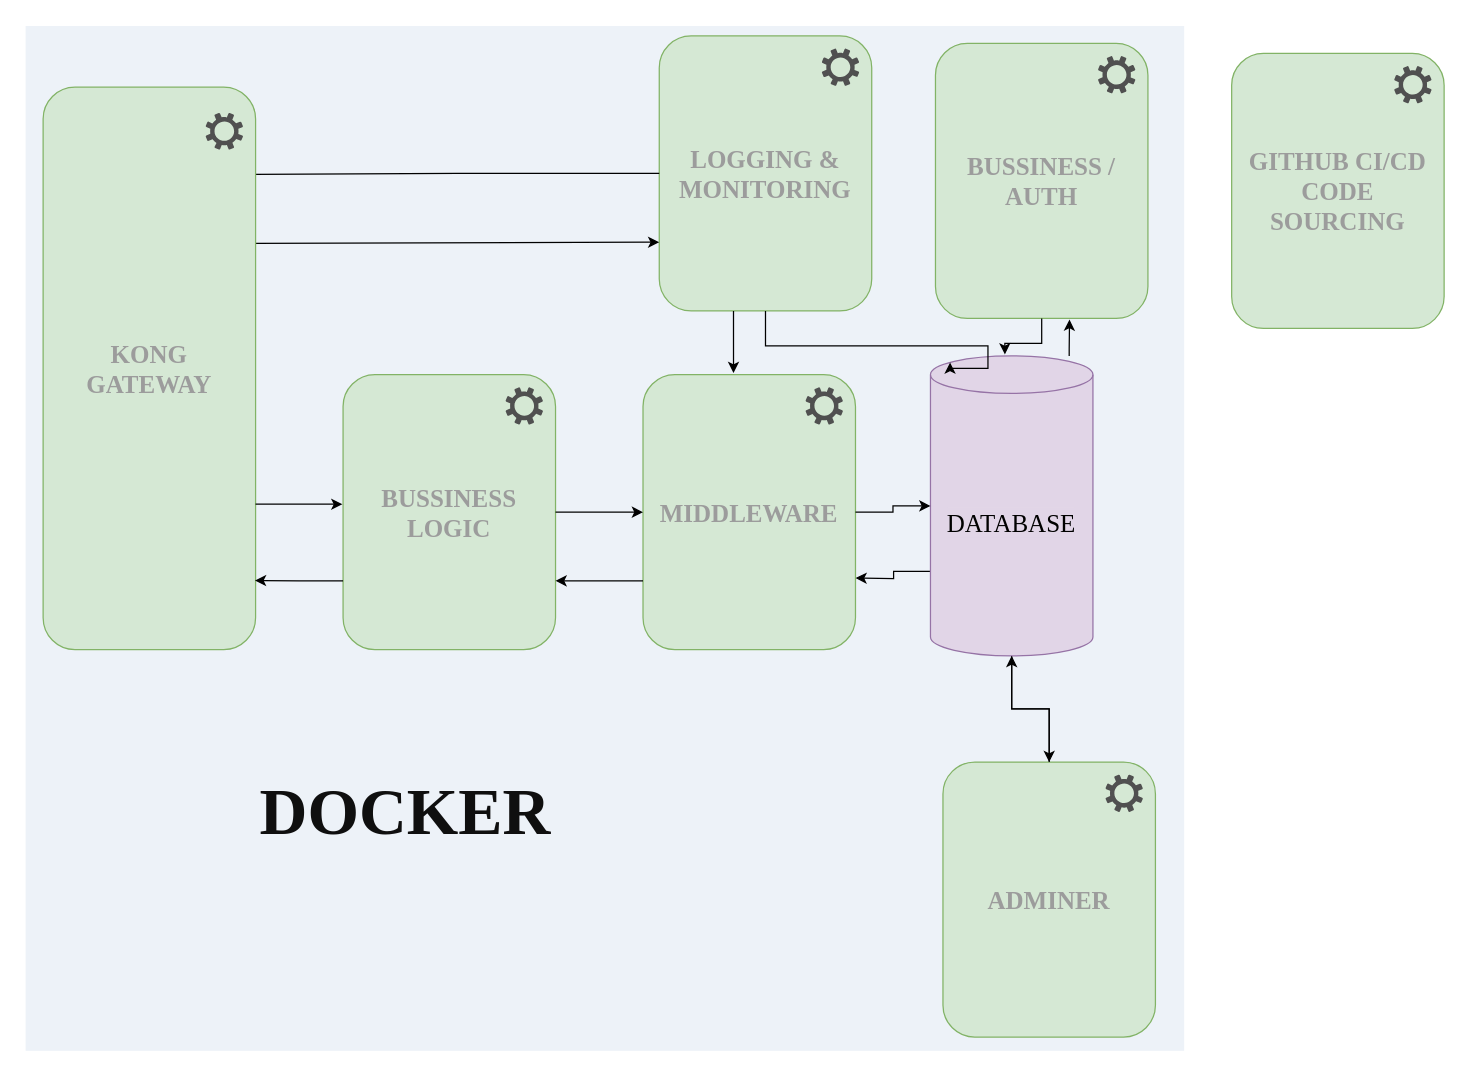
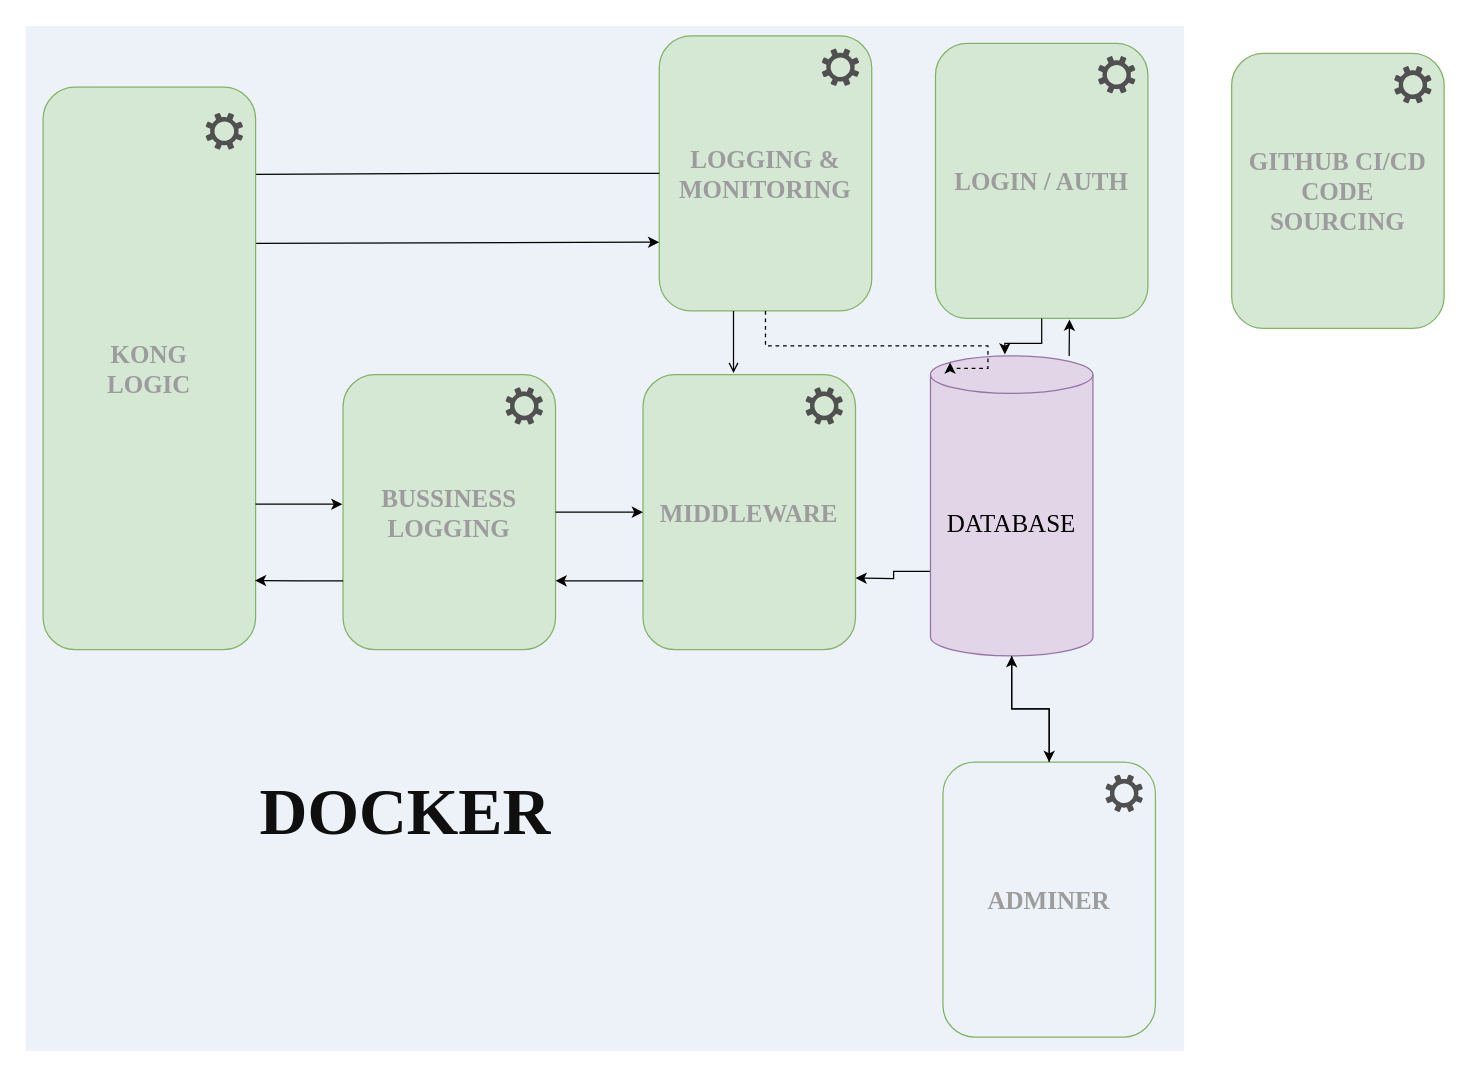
(1042, 181) -> (1042, 181)
(889, 346) -> (889, 346)
(734, 363) -> (734, 365)
(149, 368) -> (149, 368)
(449, 512) -> (449, 512)
(892, 512) -> none
(1049, 899) -> (1049, 899)
